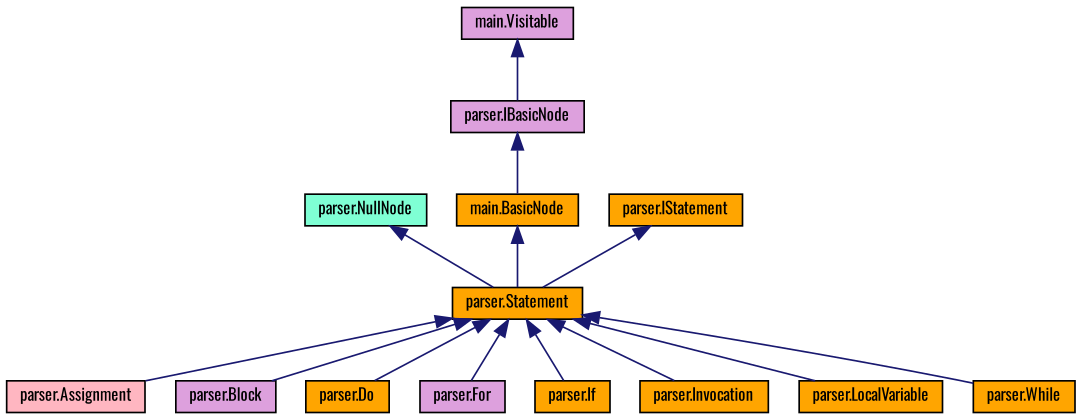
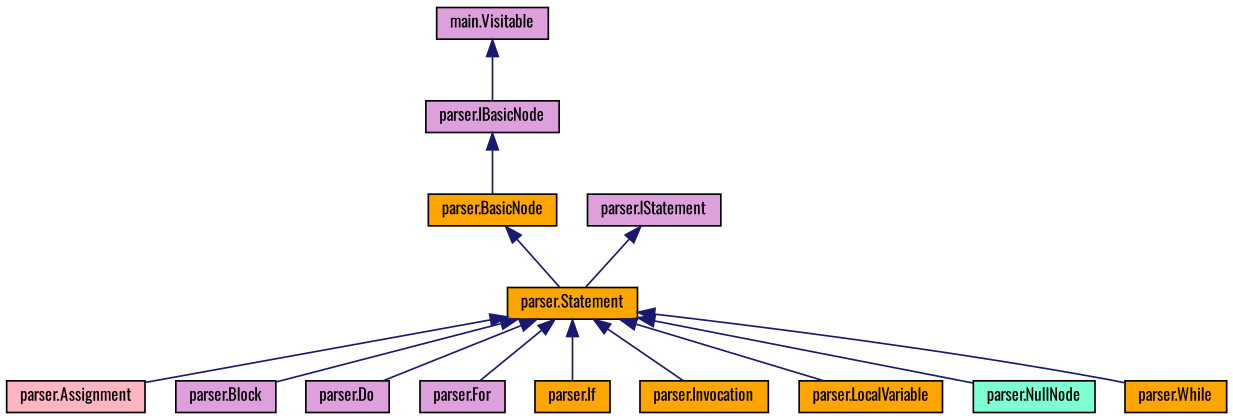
(518, 210) -> (492, 210)
(676, 210) -> (654, 210)
(449, 261) -> (814, 352)
(348, 397) -> (348, 397)
